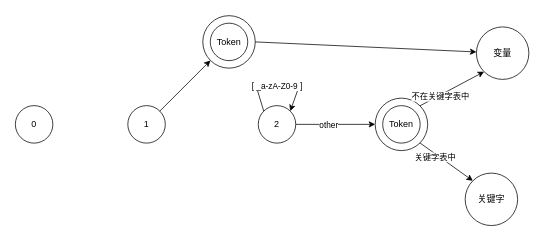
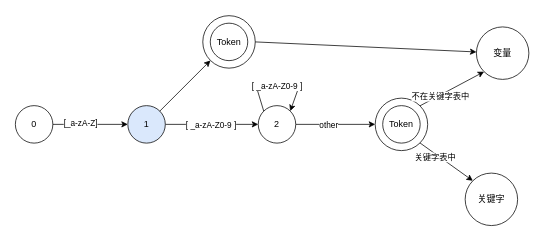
none -> (88, 124)
(147, 124) -> (147, 124)
none -> (209, 124)
